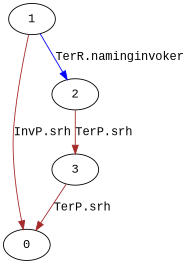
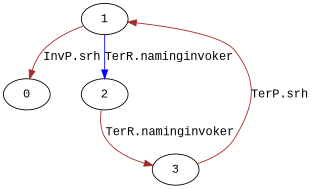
(104, 132) -> (170, 132)
(53, 204) -> (245, 66)
